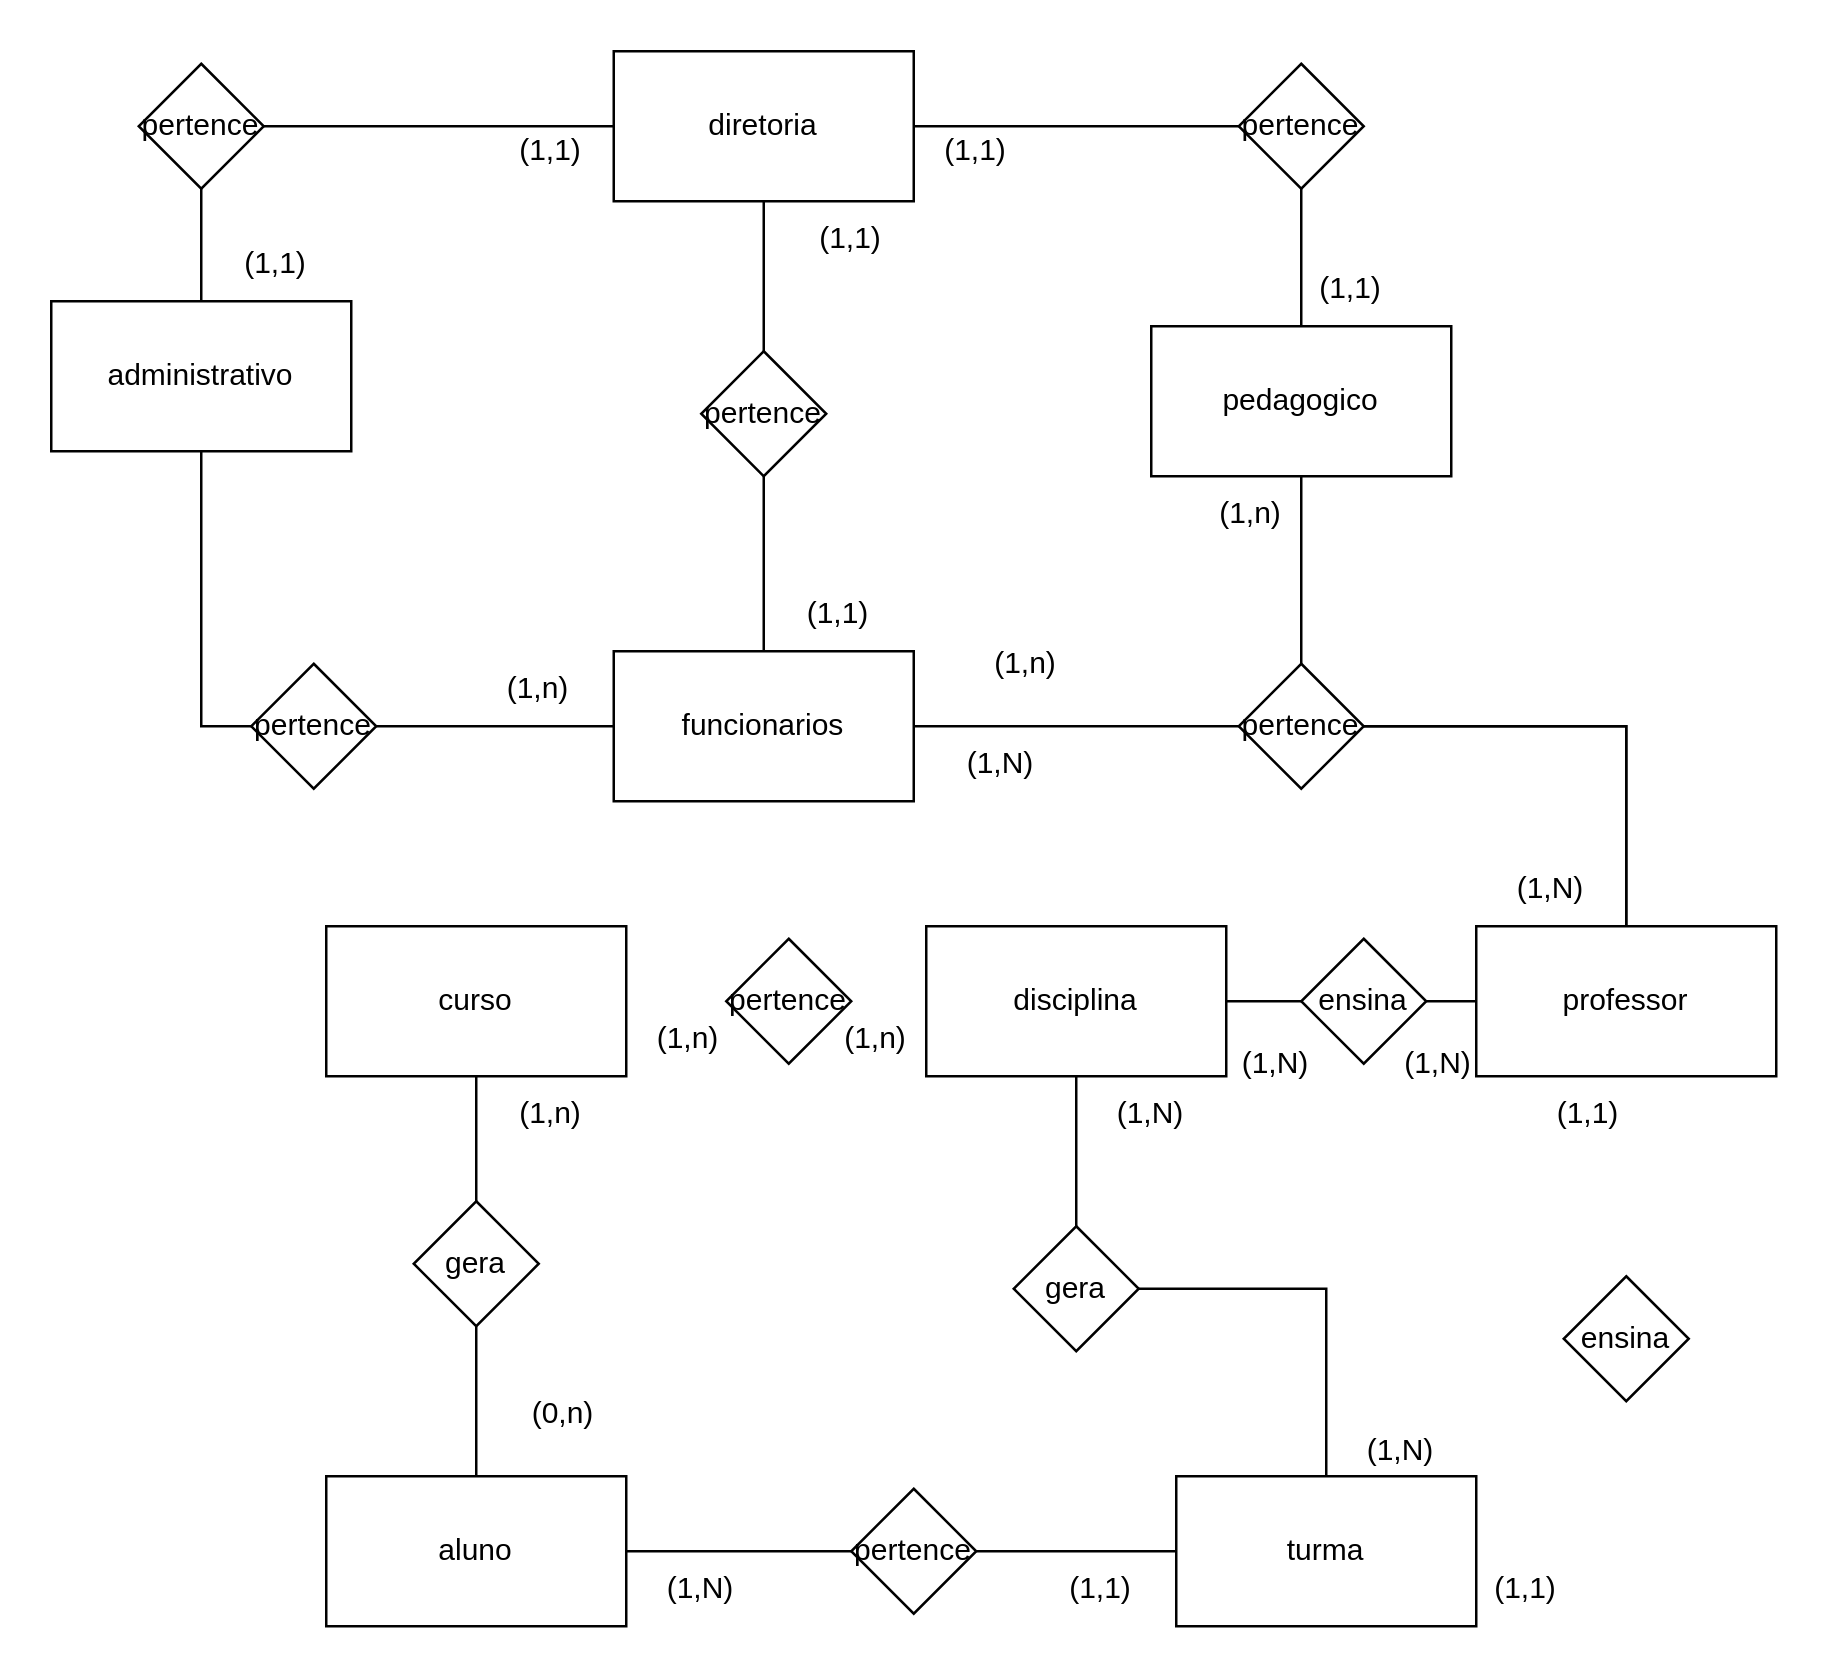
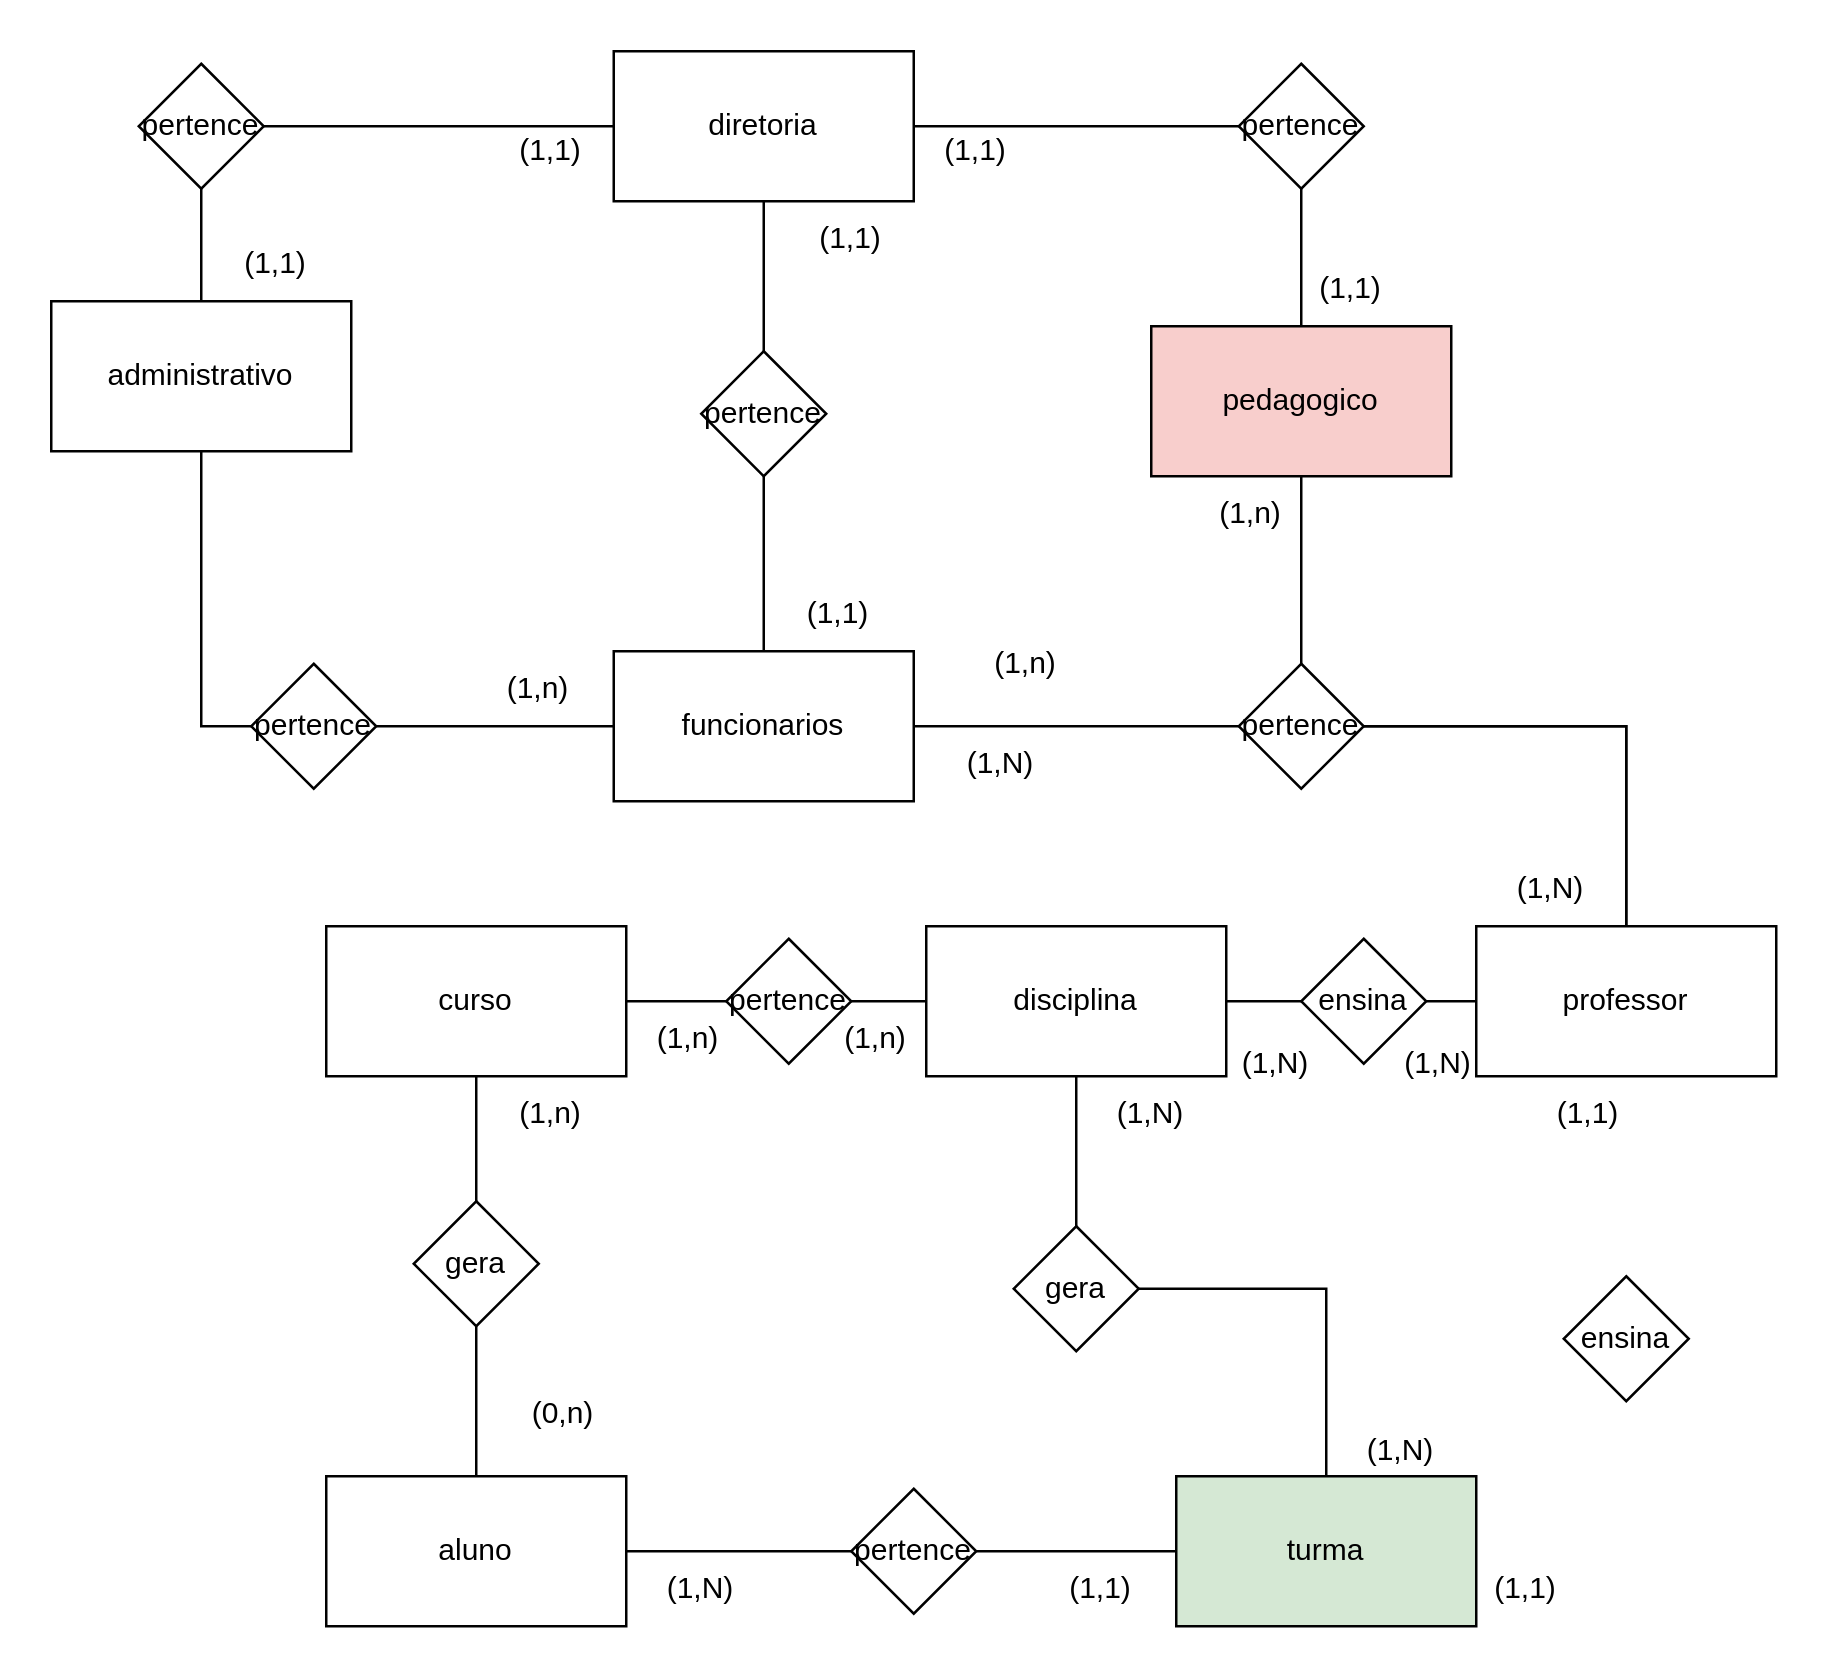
(1301, 401) -> (1301, 401)
none -> (676, 1001)
(1326, 1551) -> (1326, 1551)
